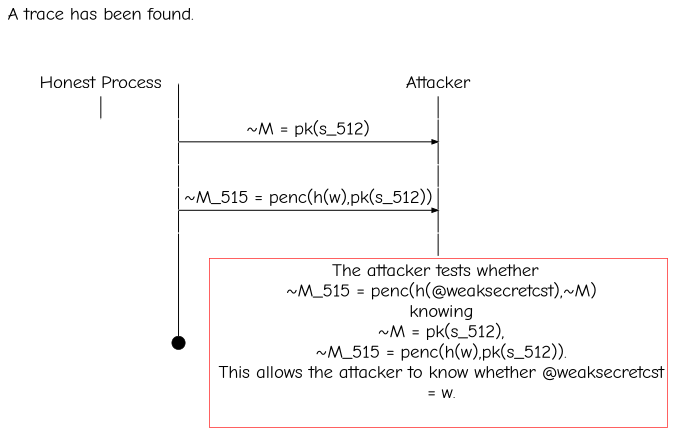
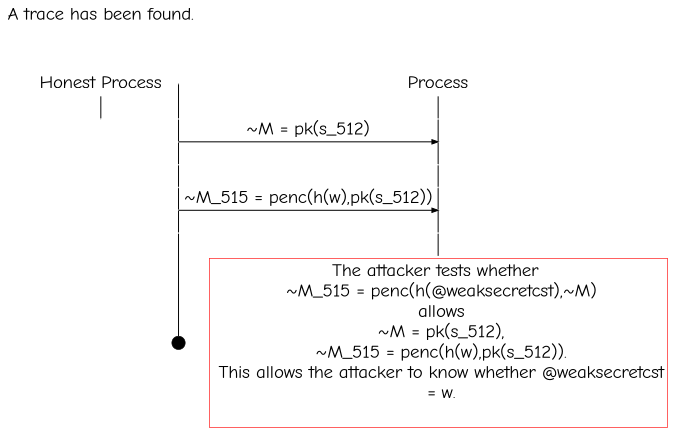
(438, 84) -> (438, 84)
(438, 311) -> (438, 311)
